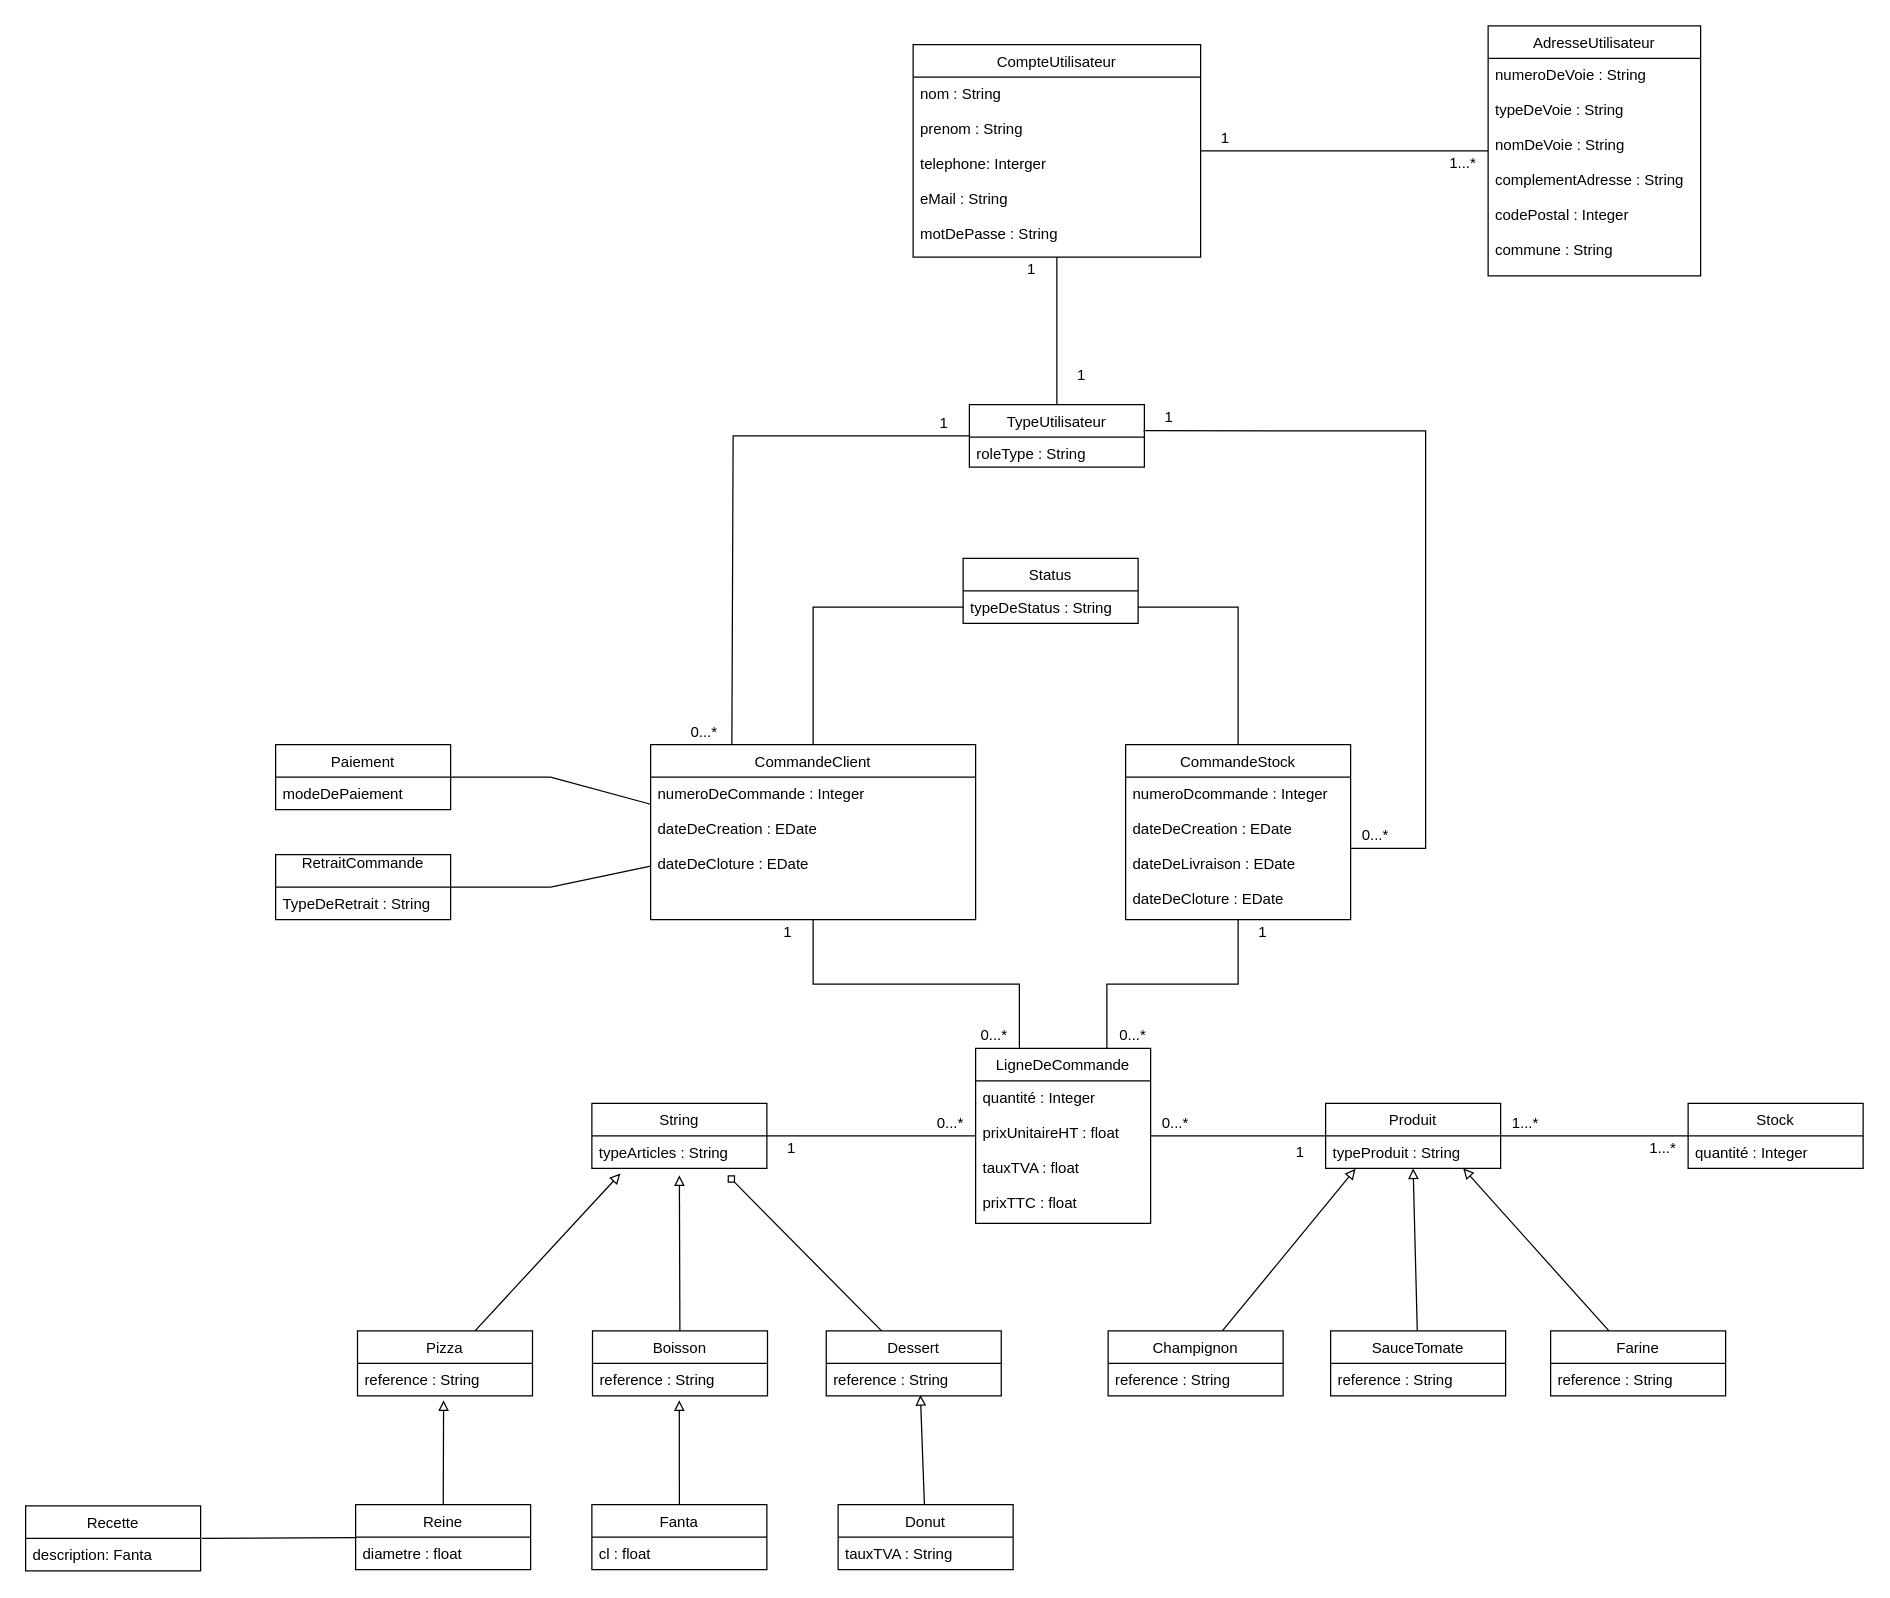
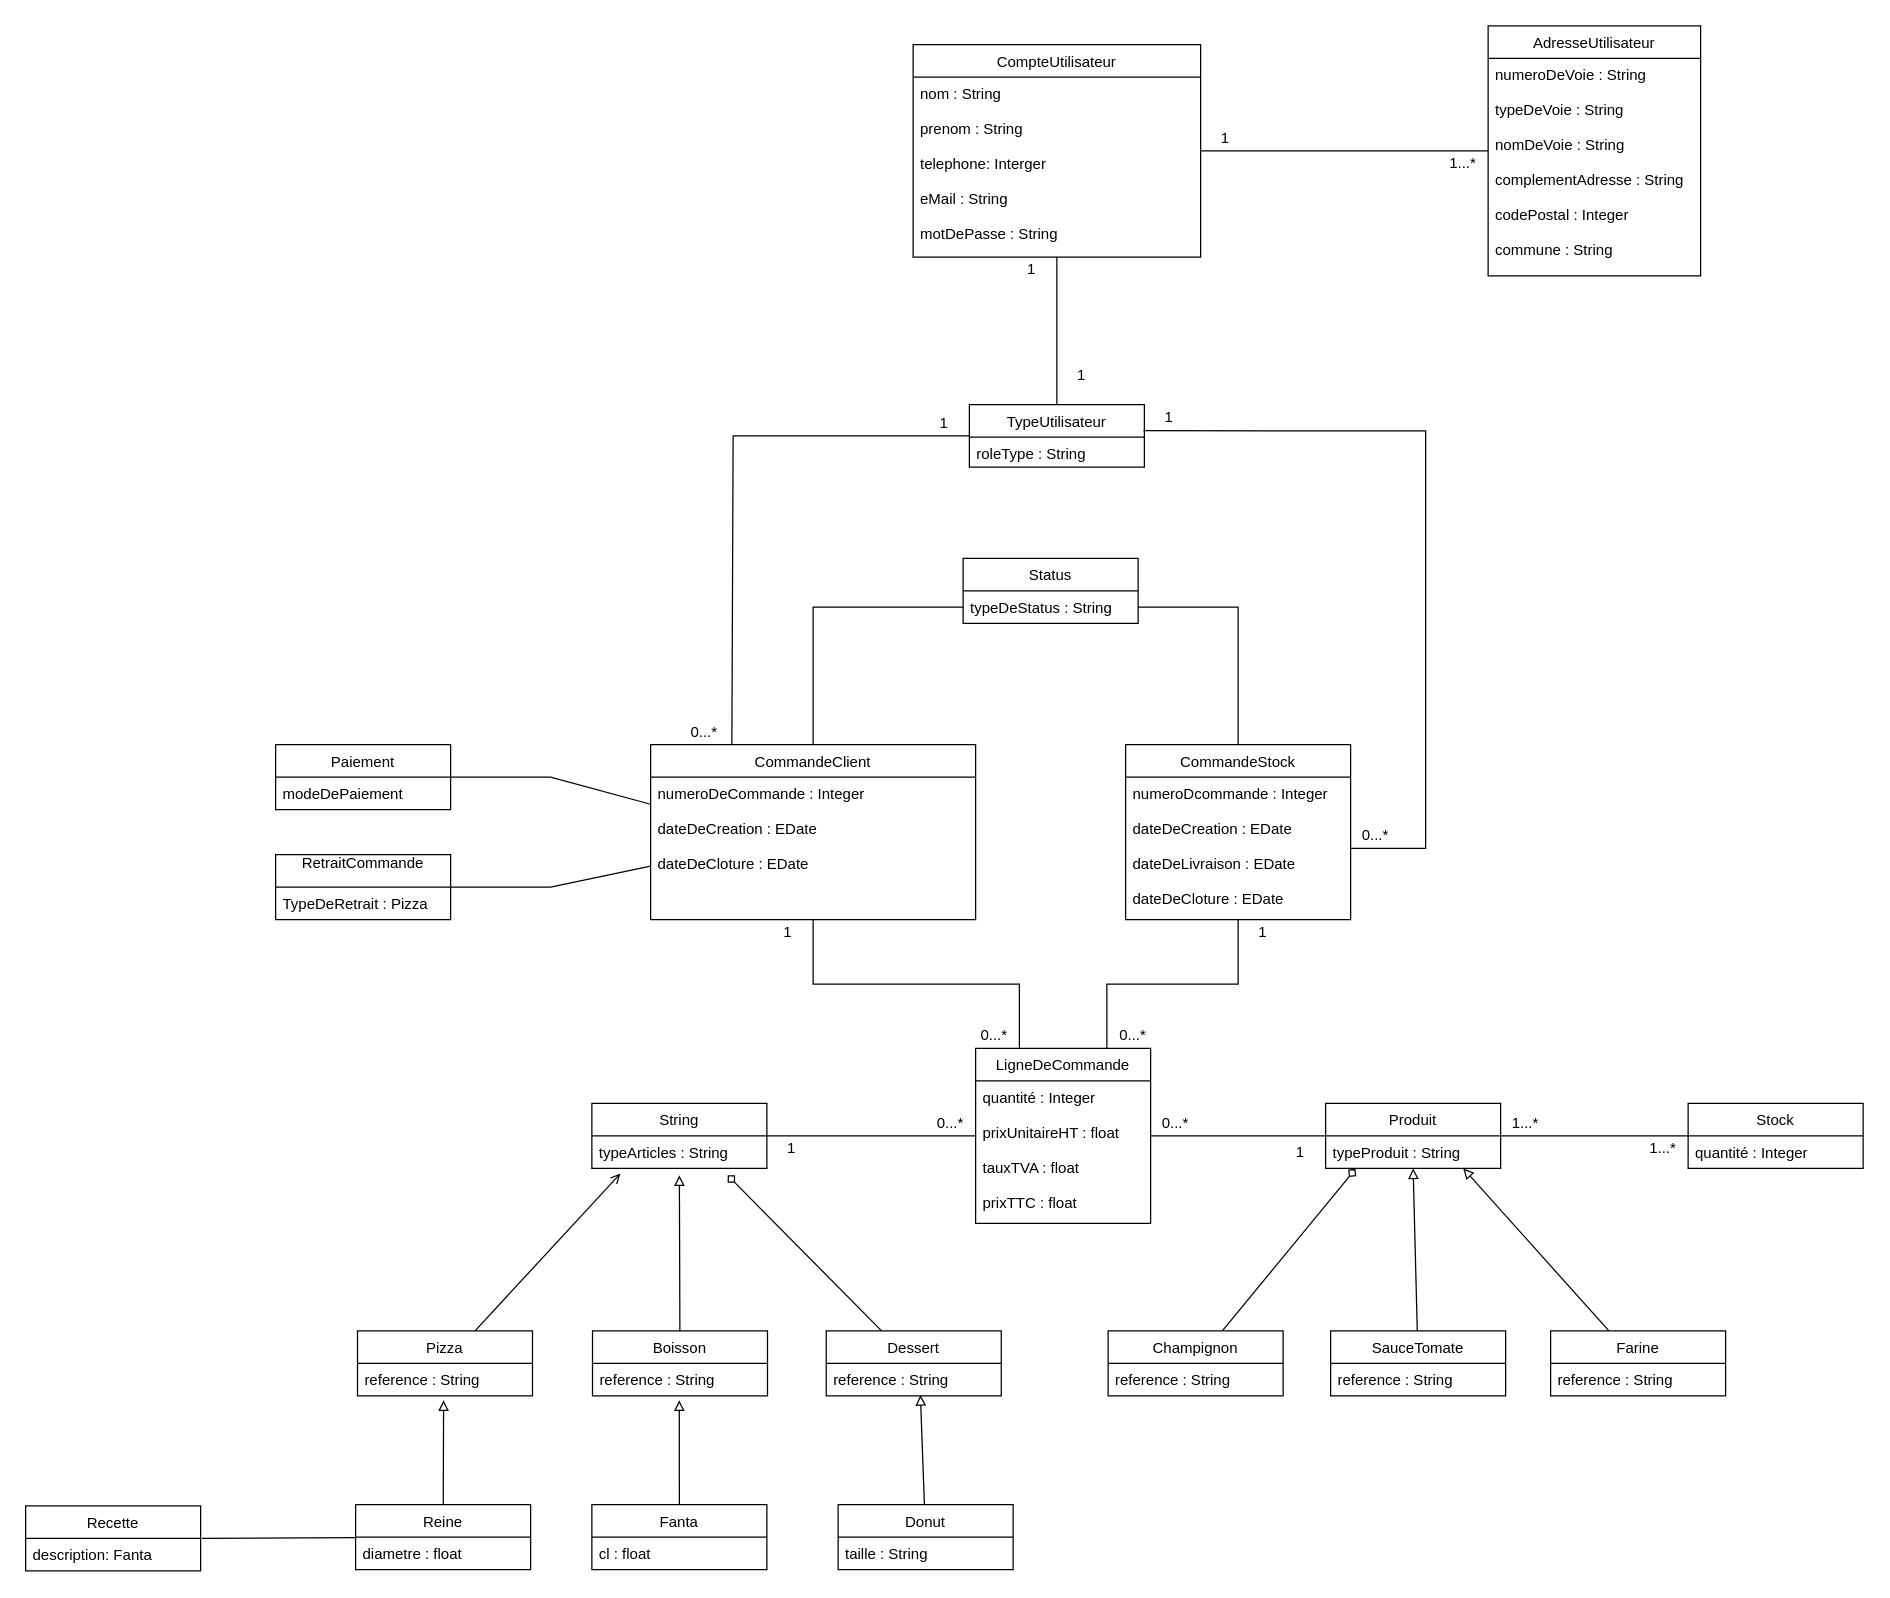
(365, 904) -> (361, 904)
(1348, 1178) -> (1348, 1178)
(613, 1181) -> (615, 1179)
(904, 1554) -> (894, 1554)
